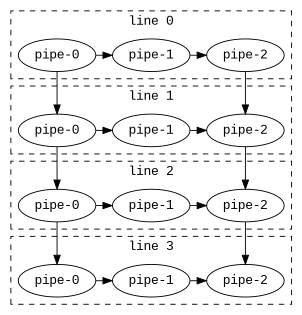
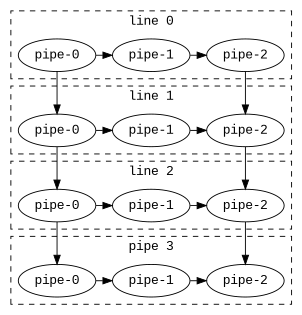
(151, 247) -> (151, 247)
